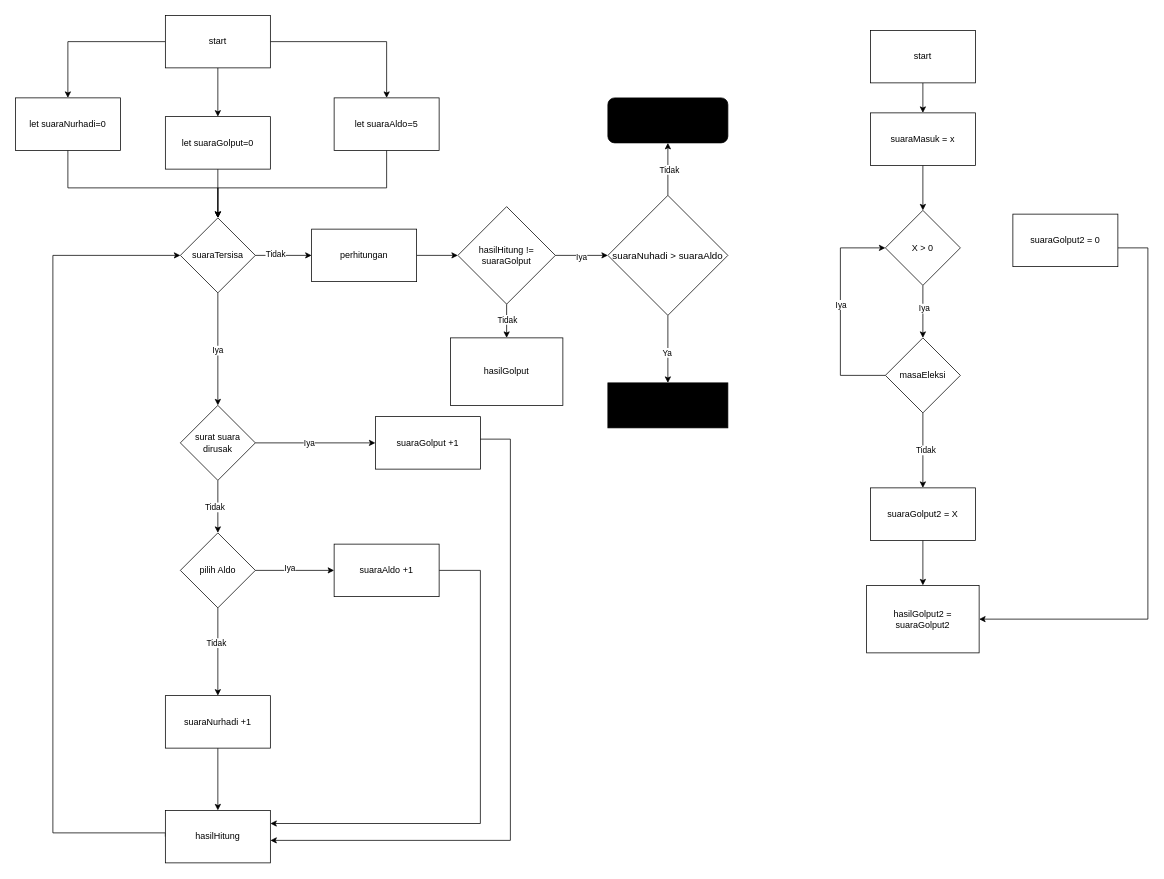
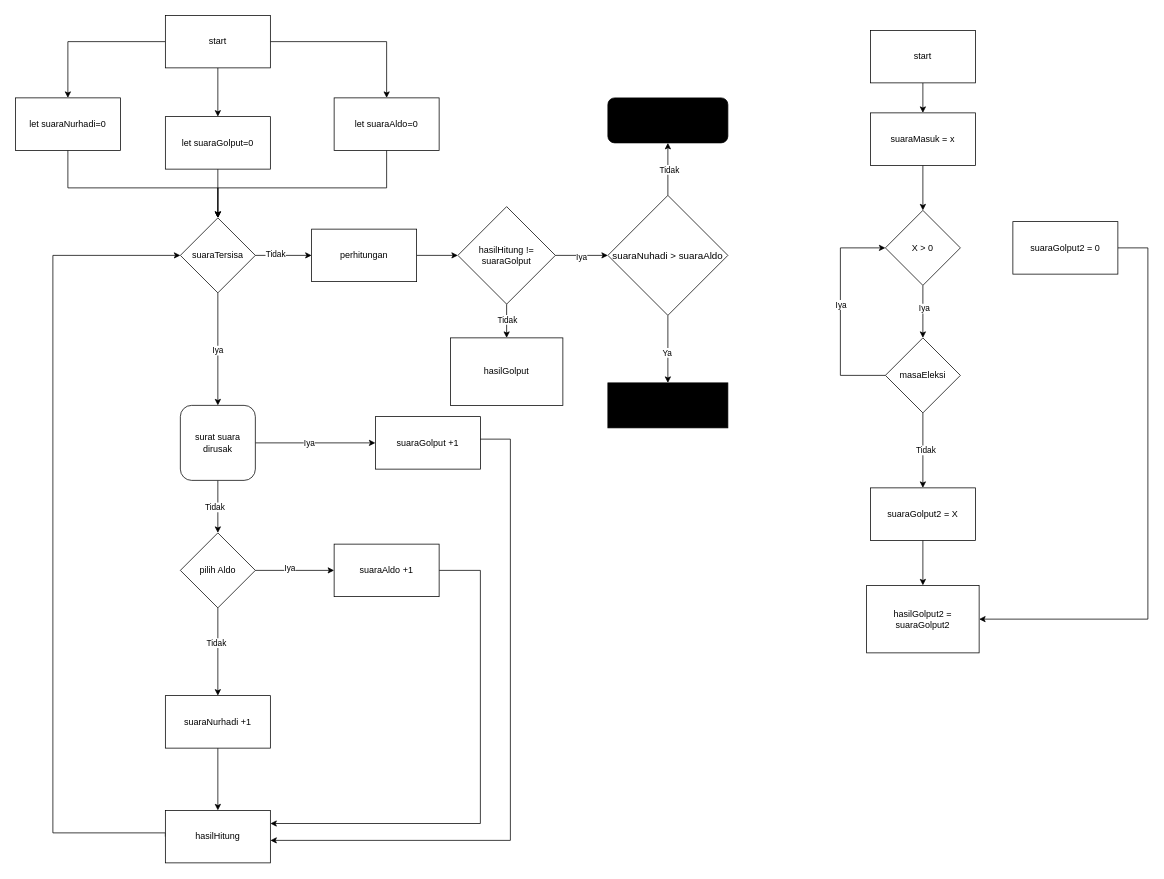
(387, 124) -> (387, 124)
(1065, 240) -> (1065, 248)
(218, 443) -> (218, 443)
